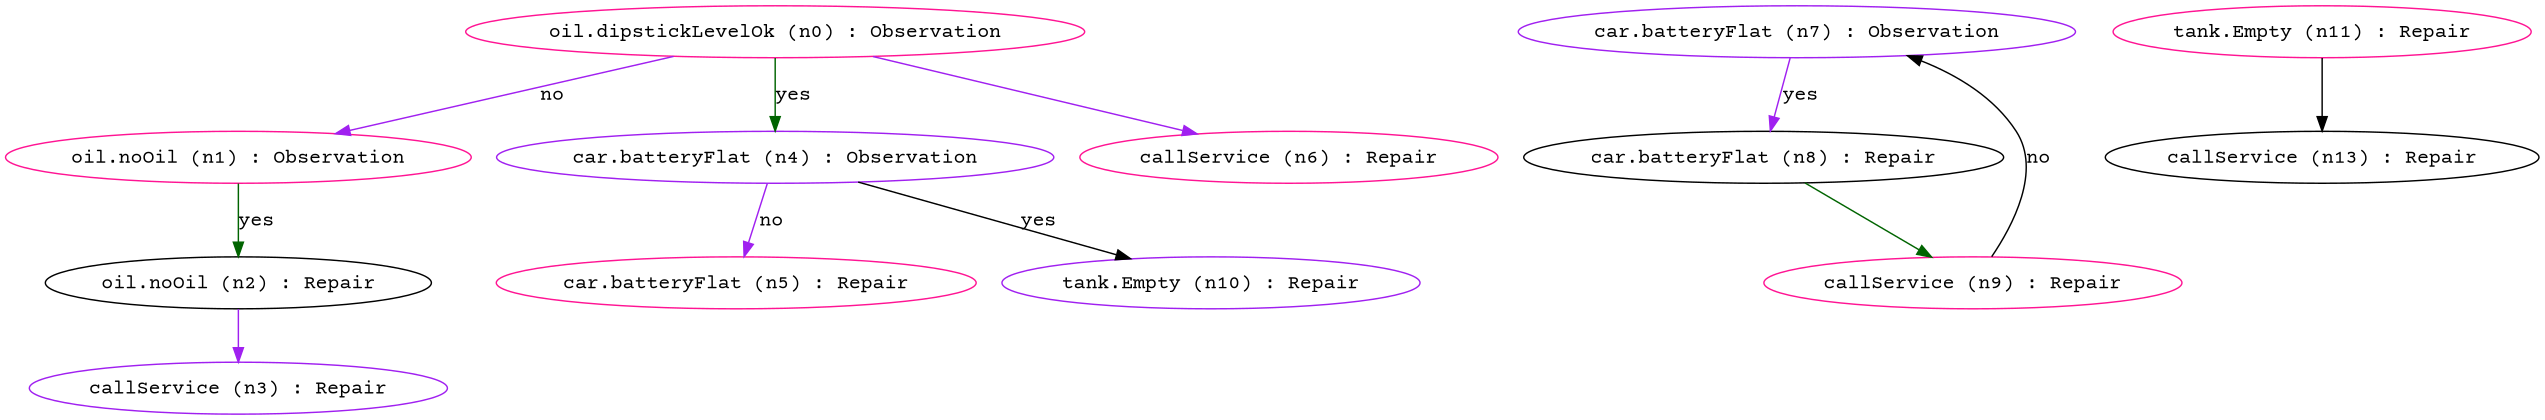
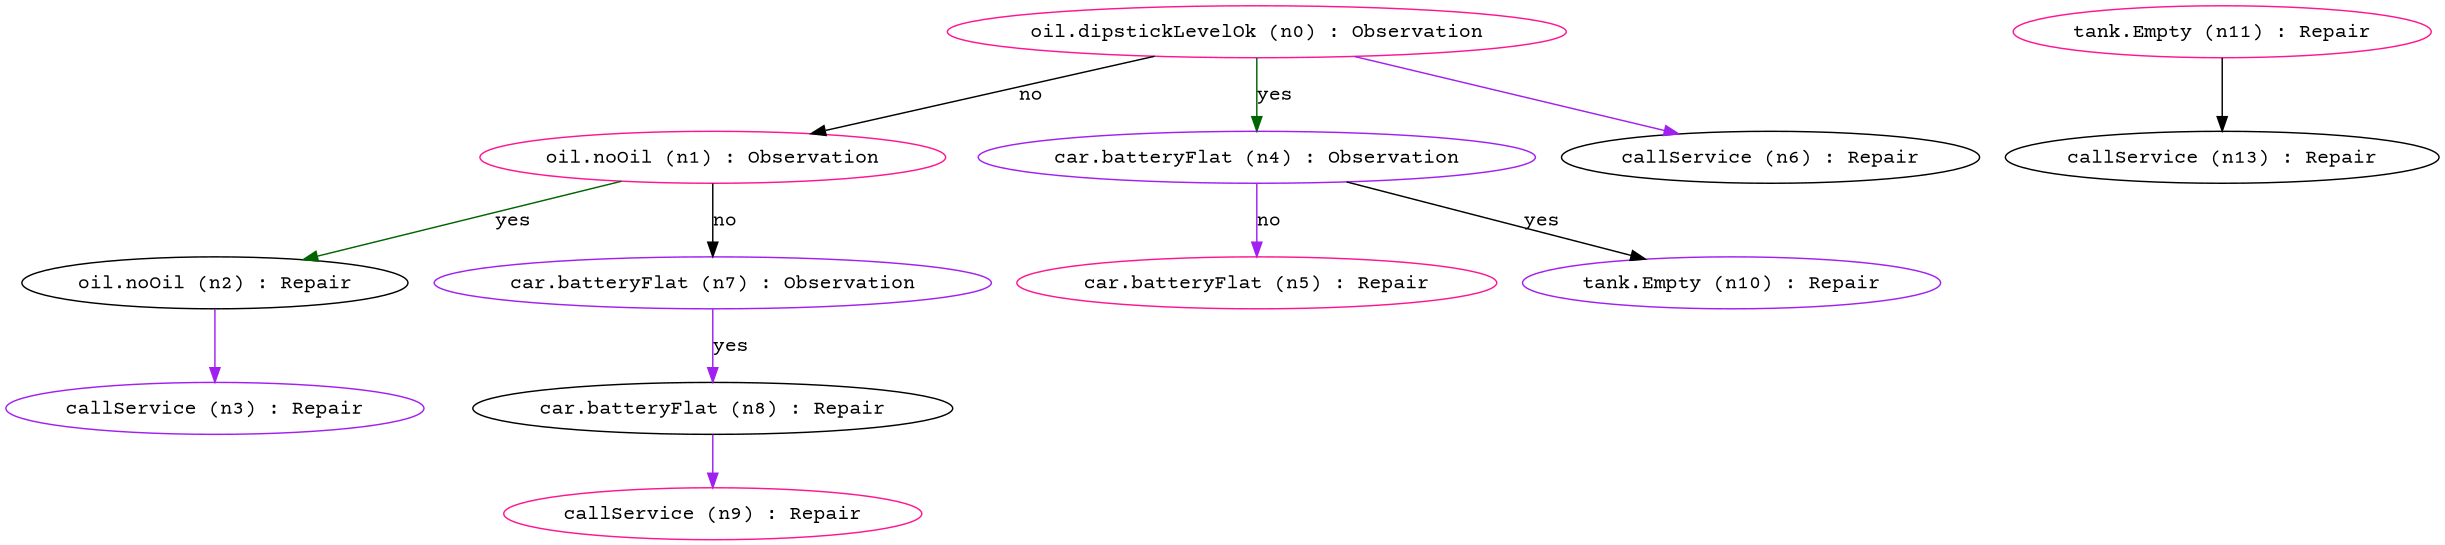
(512, 93) -> (990, 93)
(2019, 138) -> (713, 213)
(1289, 157) -> (1770, 157)
(1862, 216) -> (713, 454)
